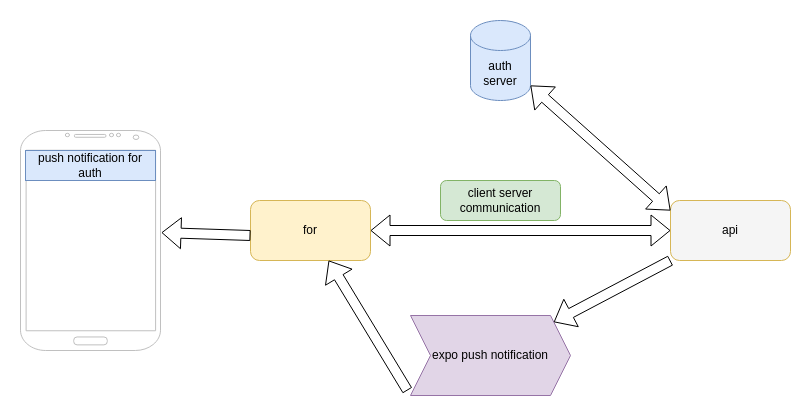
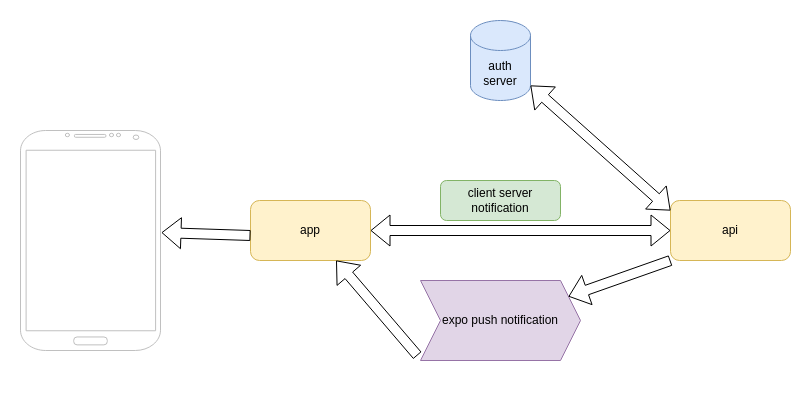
(91, 166) -> none
(501, 201) -> (501, 201)
(311, 231) -> (311, 231)
(731, 231) -> (731, 231)
(491, 356) -> (501, 321)
